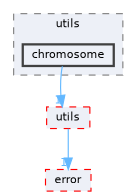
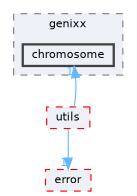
(68, 24) -> (68, 24)
(61, 82) -> (76, 92)
